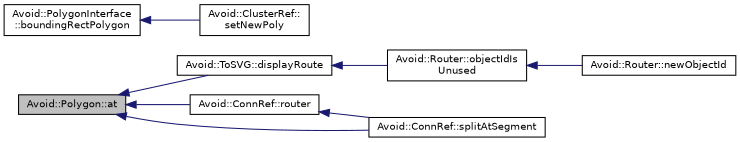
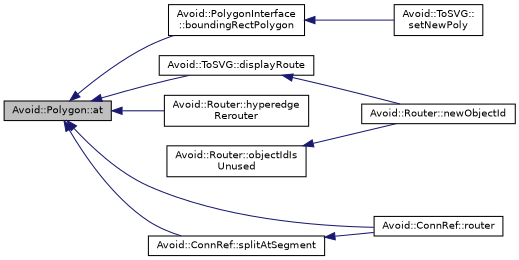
(255, 20) -> (439, 20)
none -> (123, 60)
(365, 65) -> (346, 90)
none -> (237, 111)
(349, 115) -> (354, 234)
